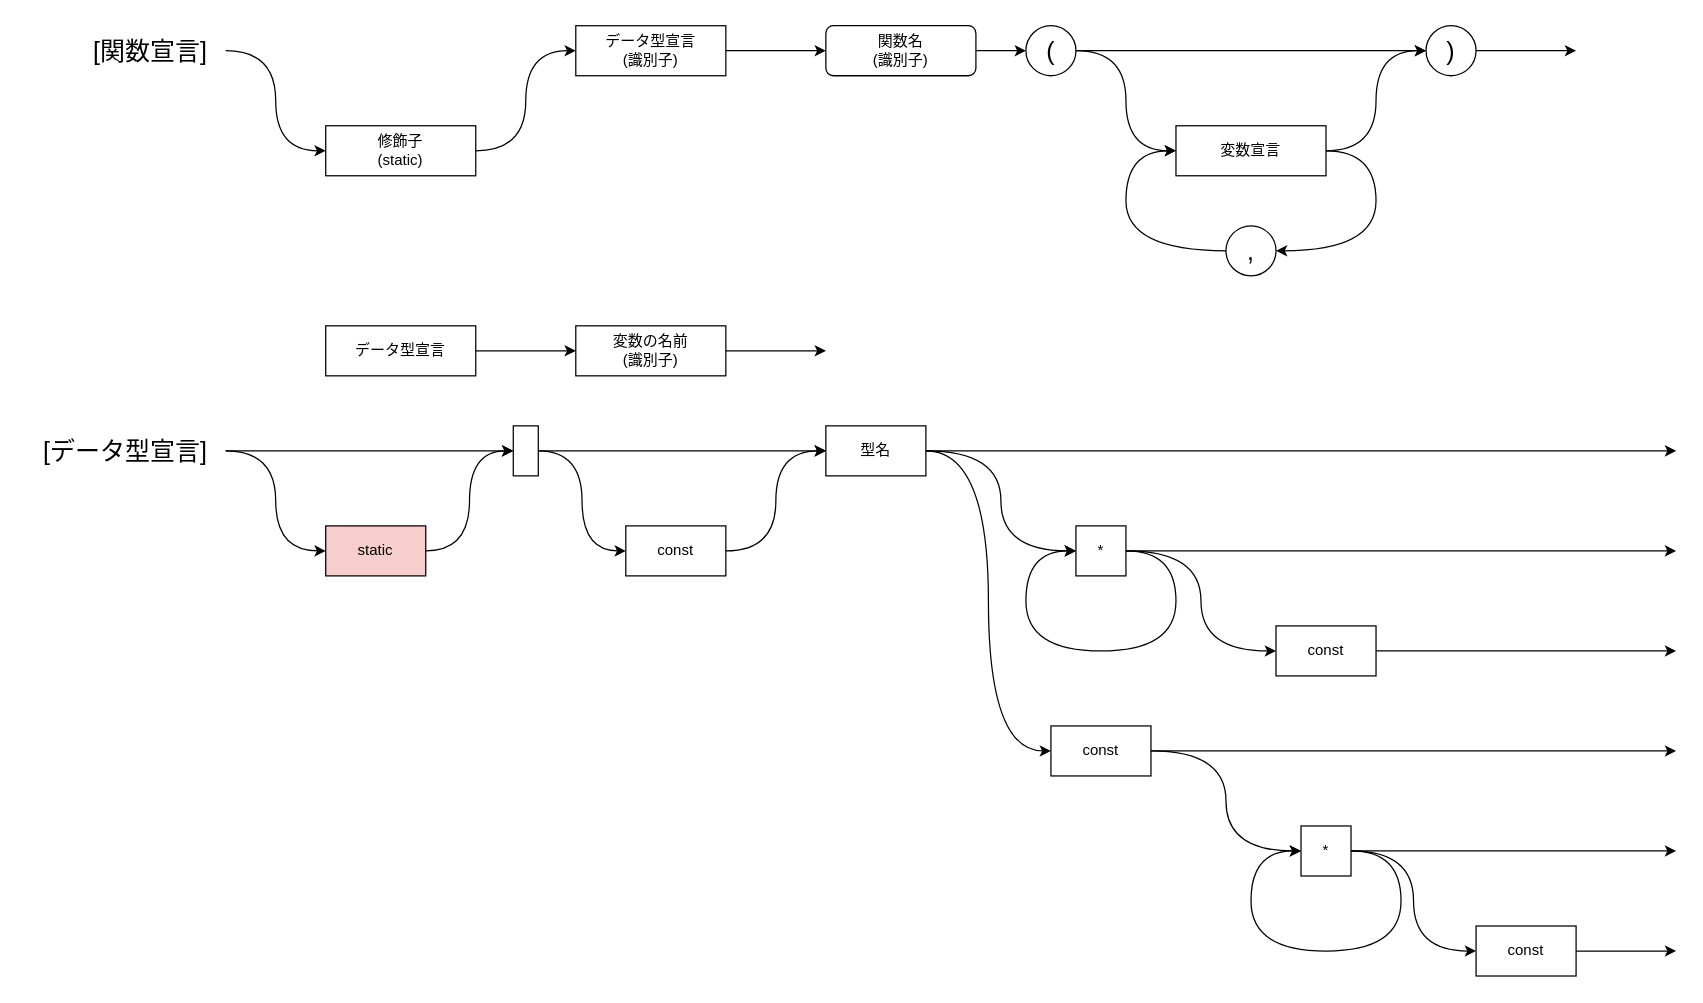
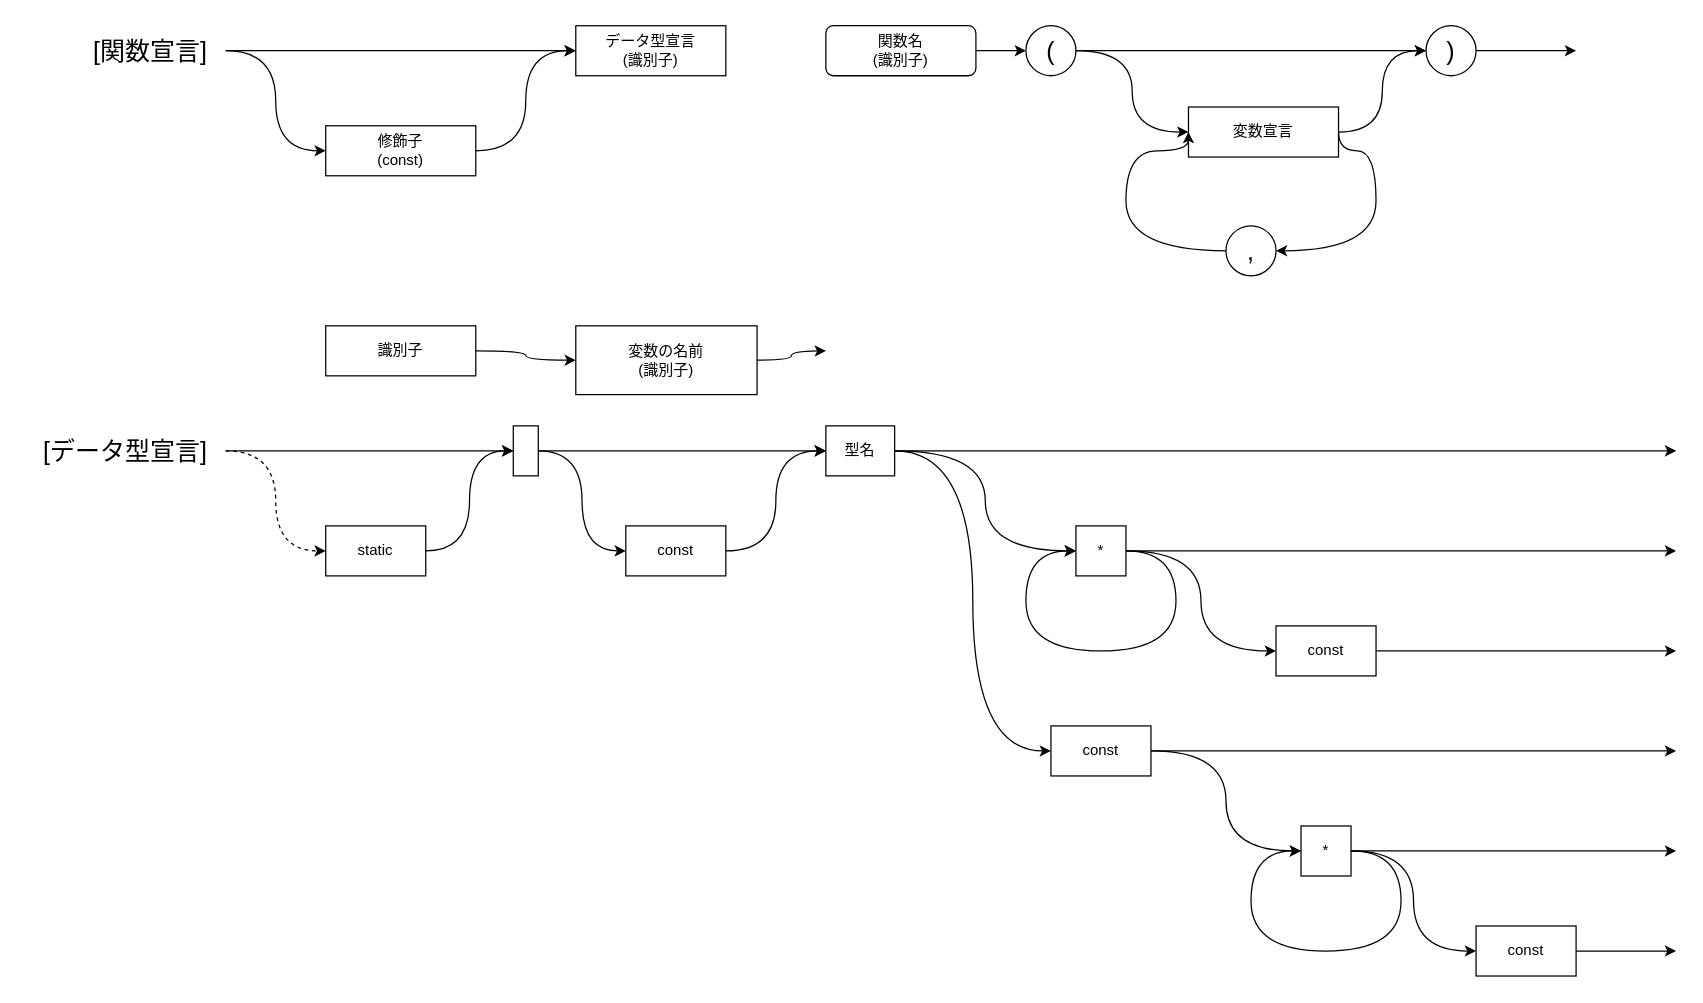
none -> (398, 51)
(772, 51) -> none
(401, 151) -> (401, 151)
(1251, 151) -> (1263, 132)
(401, 351) -> (401, 351)
(651, 351) -> (666, 360)
(876, 451) -> (860, 451)
(276, 506) -> (276, 506)
(376, 551) -> (376, 551)
